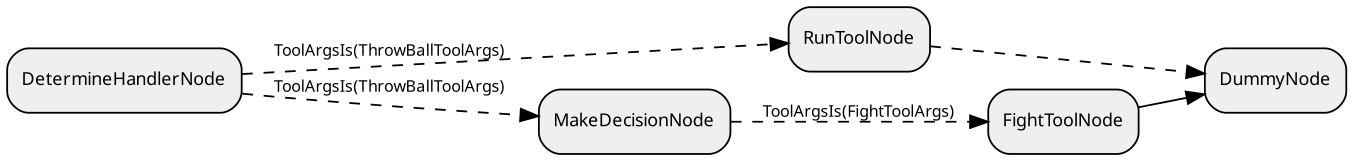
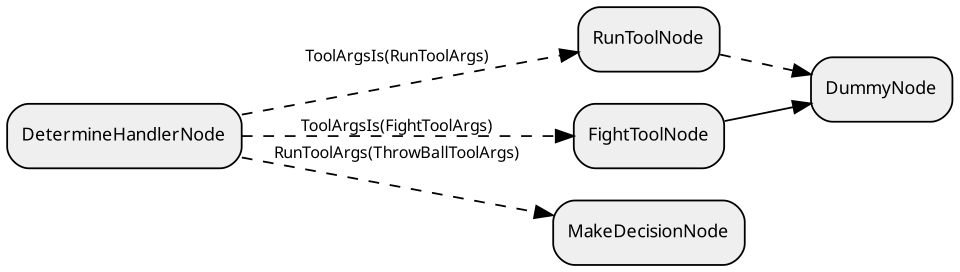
(390, 52) -> (397, 57)
(390, 88) -> (397, 154)
(850, 122) -> (399, 136)
